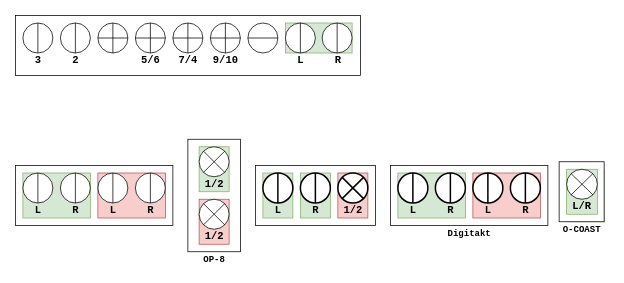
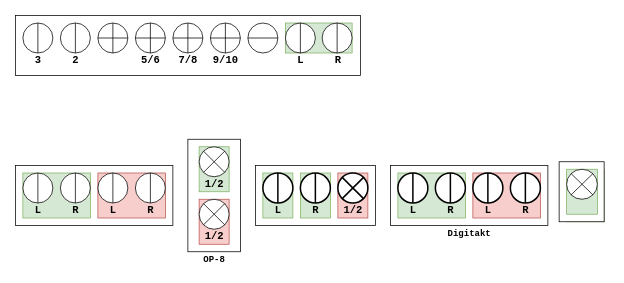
(188, 60) -> (188, 60)
(582, 207) -> none
(582, 229) -> none
